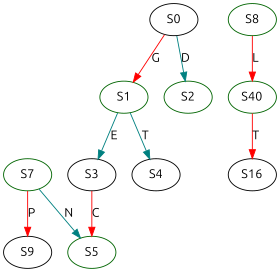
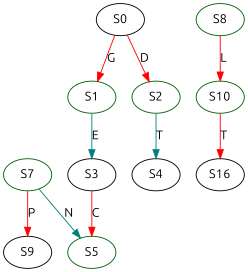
(180, 54) -> (136, 54)
(252, 97) -> (220, 97)
(138, 132) -> (156, 132)
